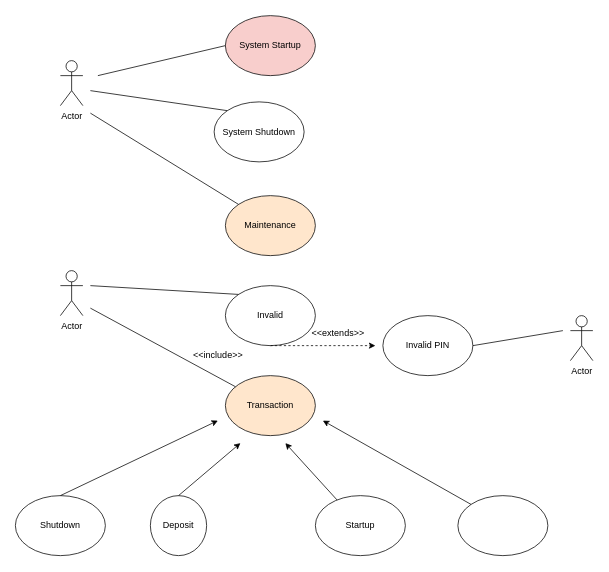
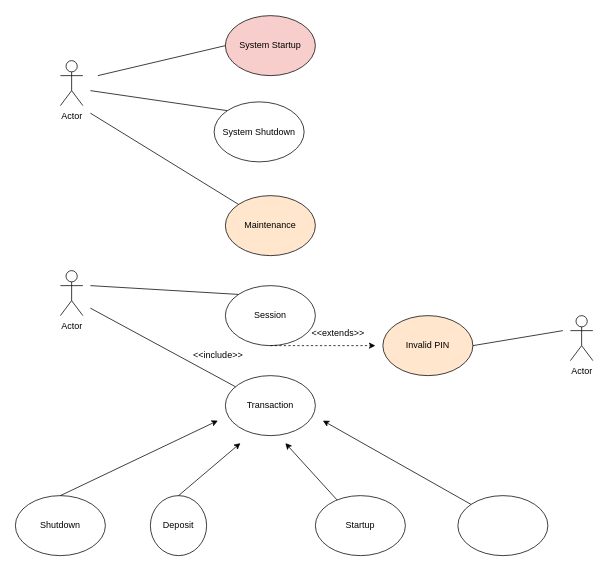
(270, 315) -> (270, 315)
(428, 345) -> (428, 345)
(270, 405) -> (270, 405)
